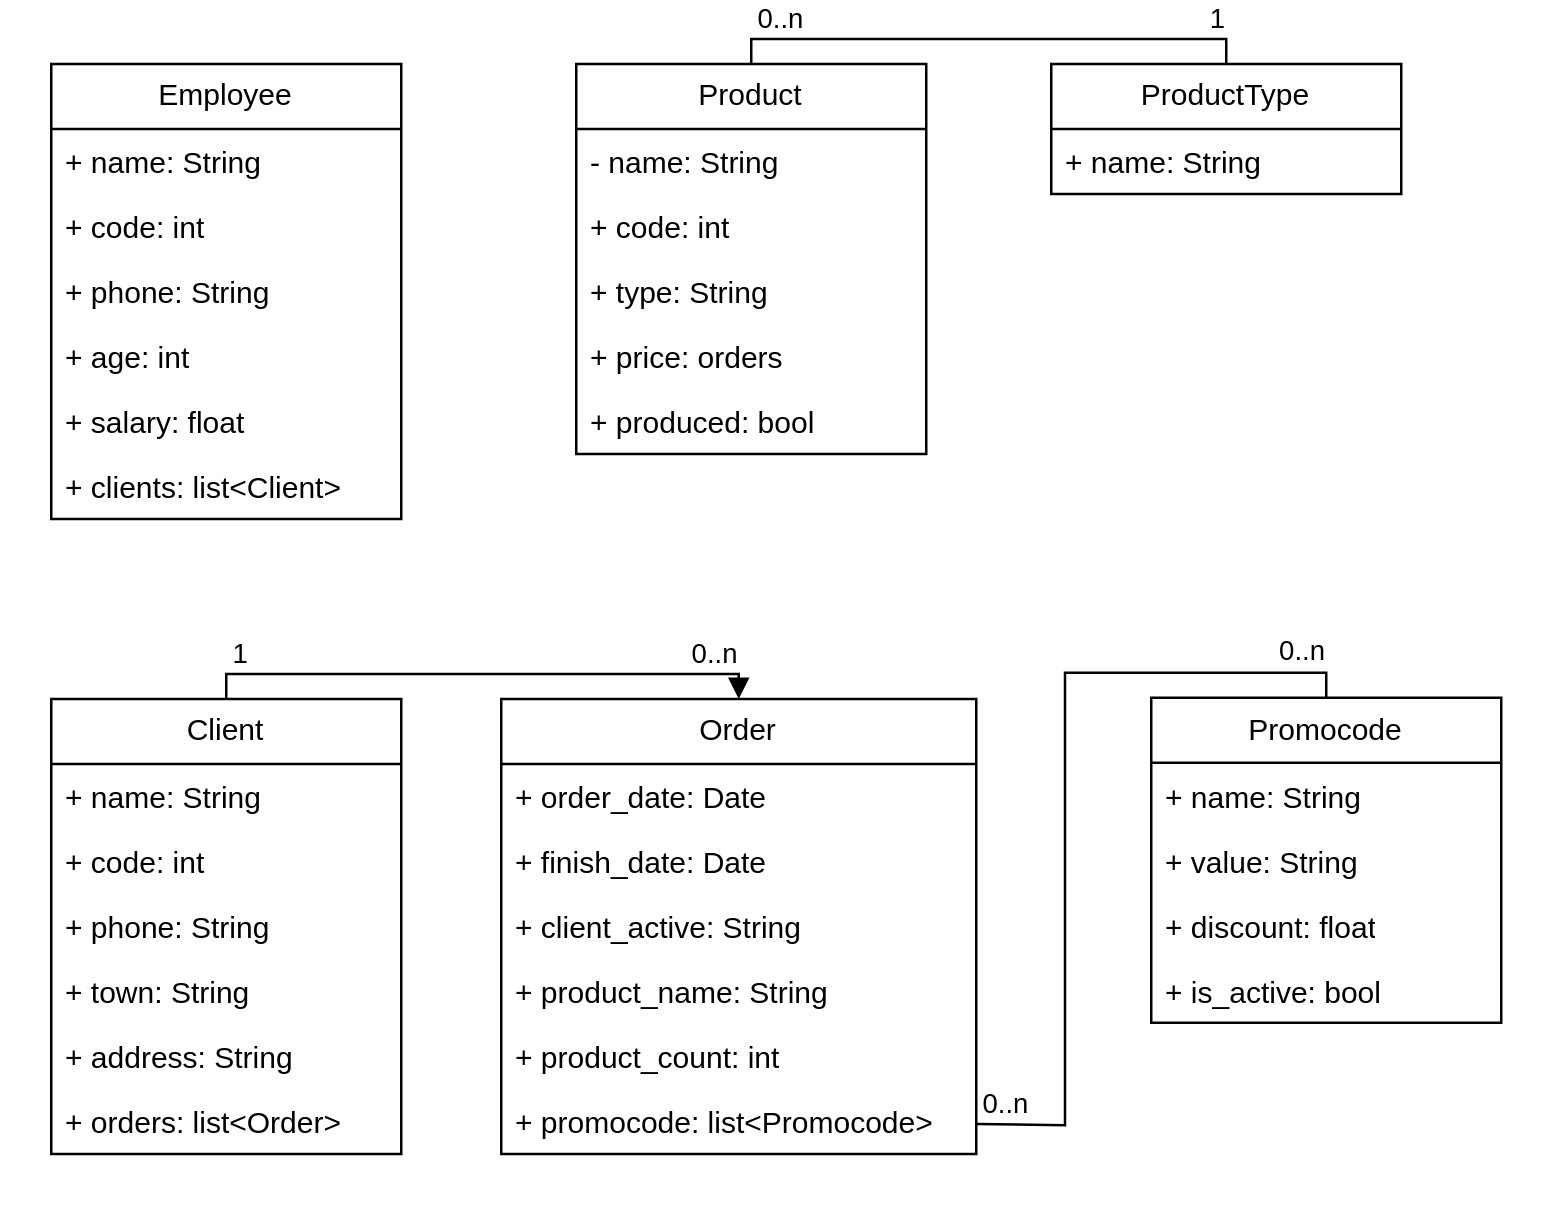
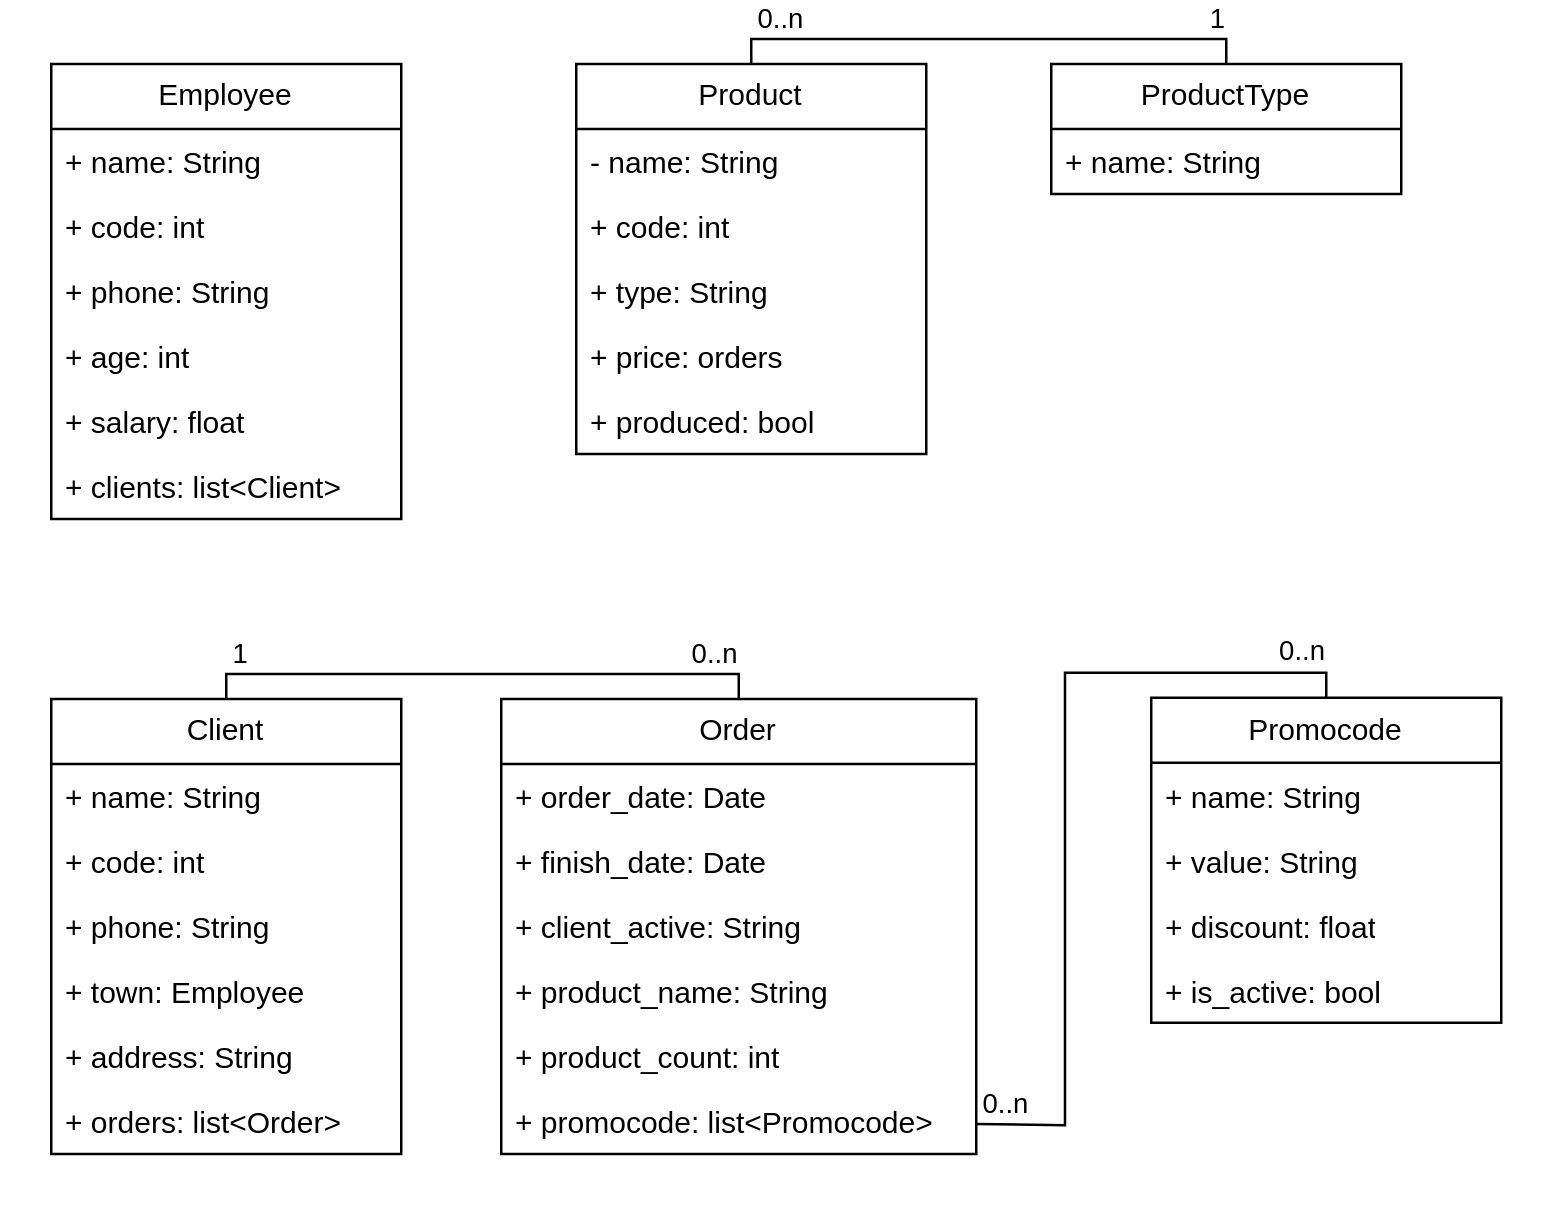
(739, 676) -> (739, 684)
(168, 994) -> (185, 994)
